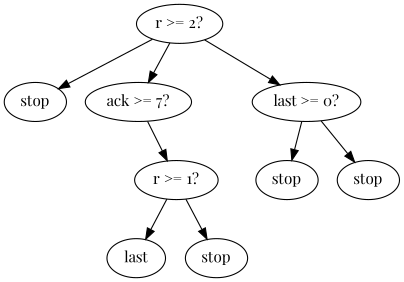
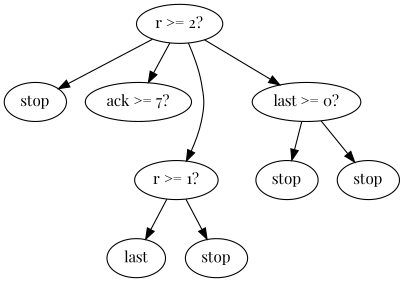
(155, 136) -> (204, 97)
